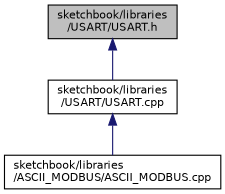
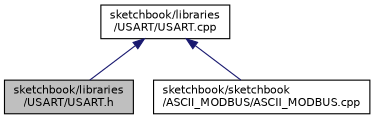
(113, 65) -> (112, 63)
(113, 172) -> (262, 97)
